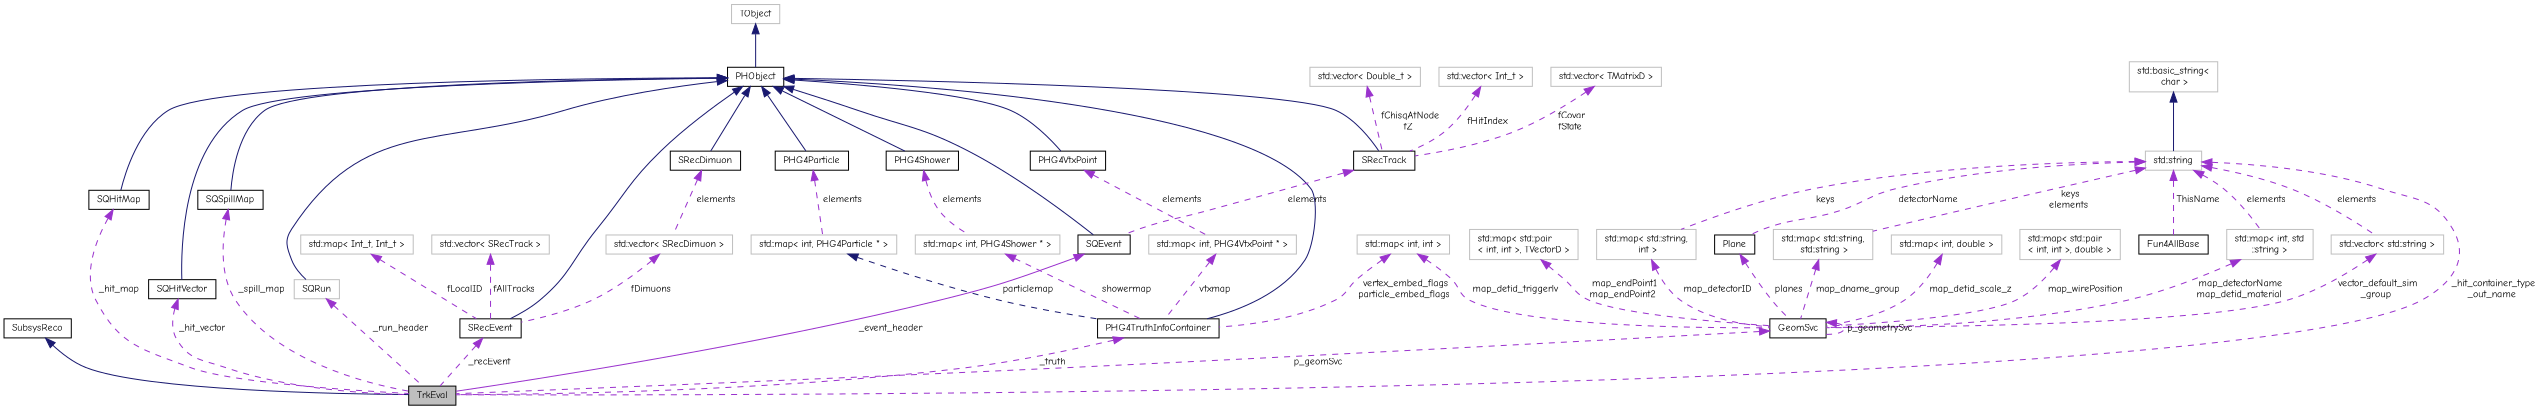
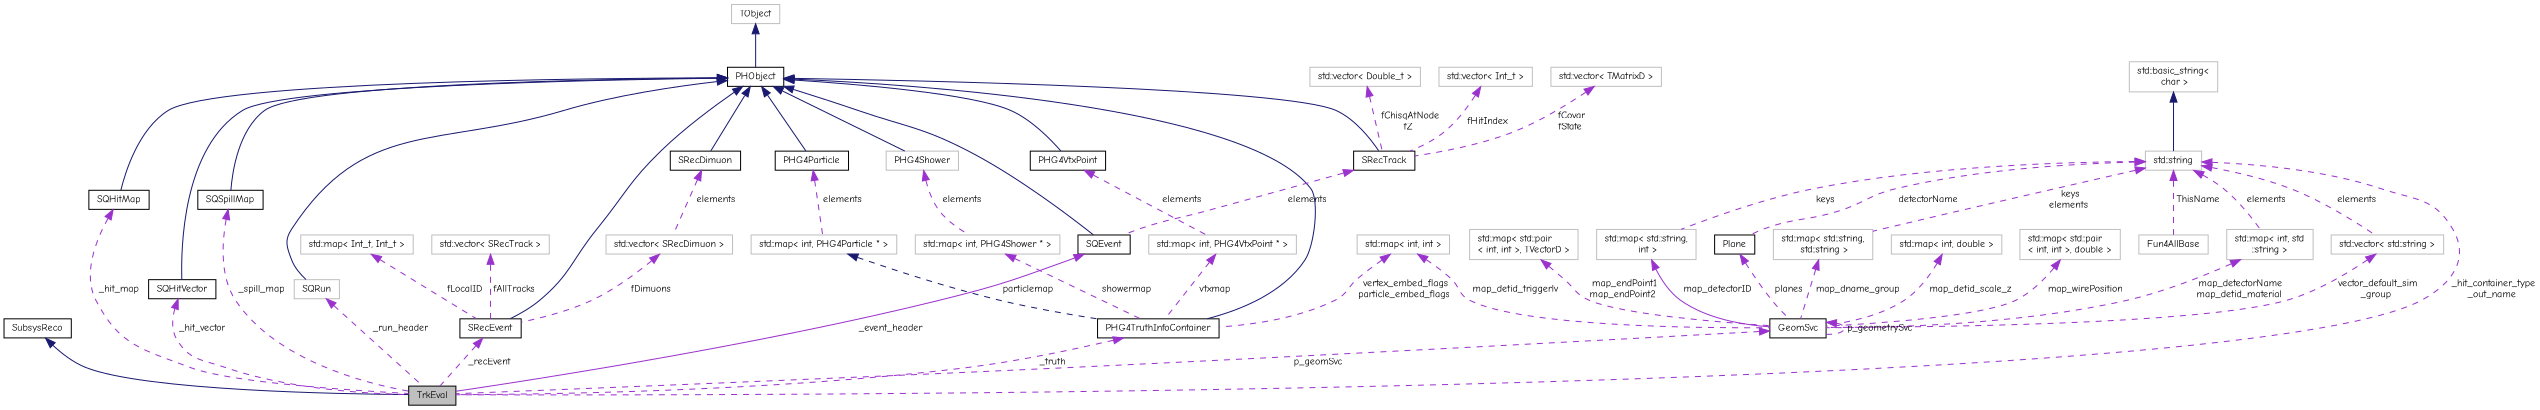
(922, 161) -> (922, 161)
(2174, 245) -> (2174, 245)
(1704, 313) -> (1704, 313)
